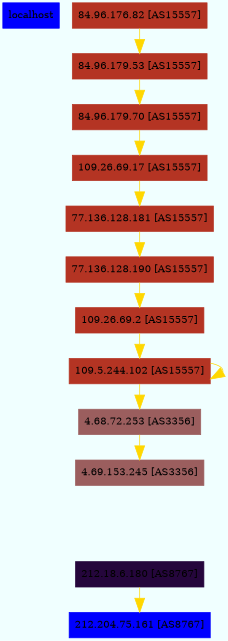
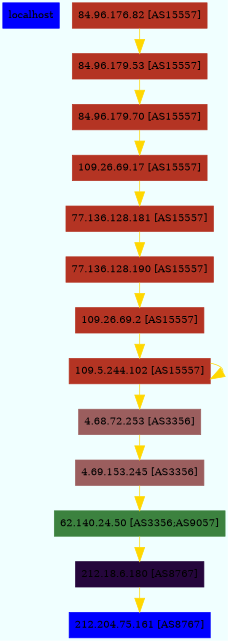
none -> (140, 524)
